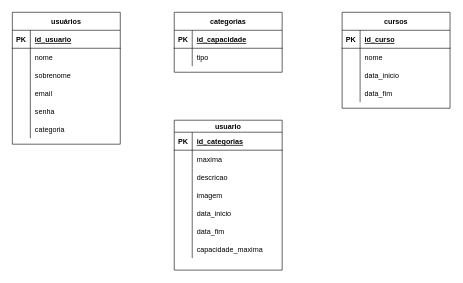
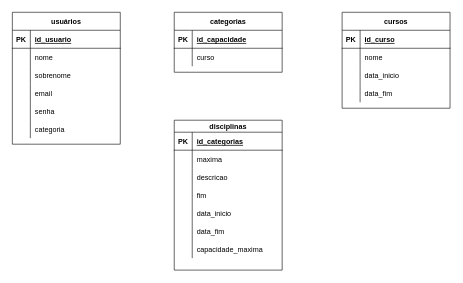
(204, 58) -> (207, 58)
(228, 127) -> (228, 127)
(208, 196) -> (202, 196)
